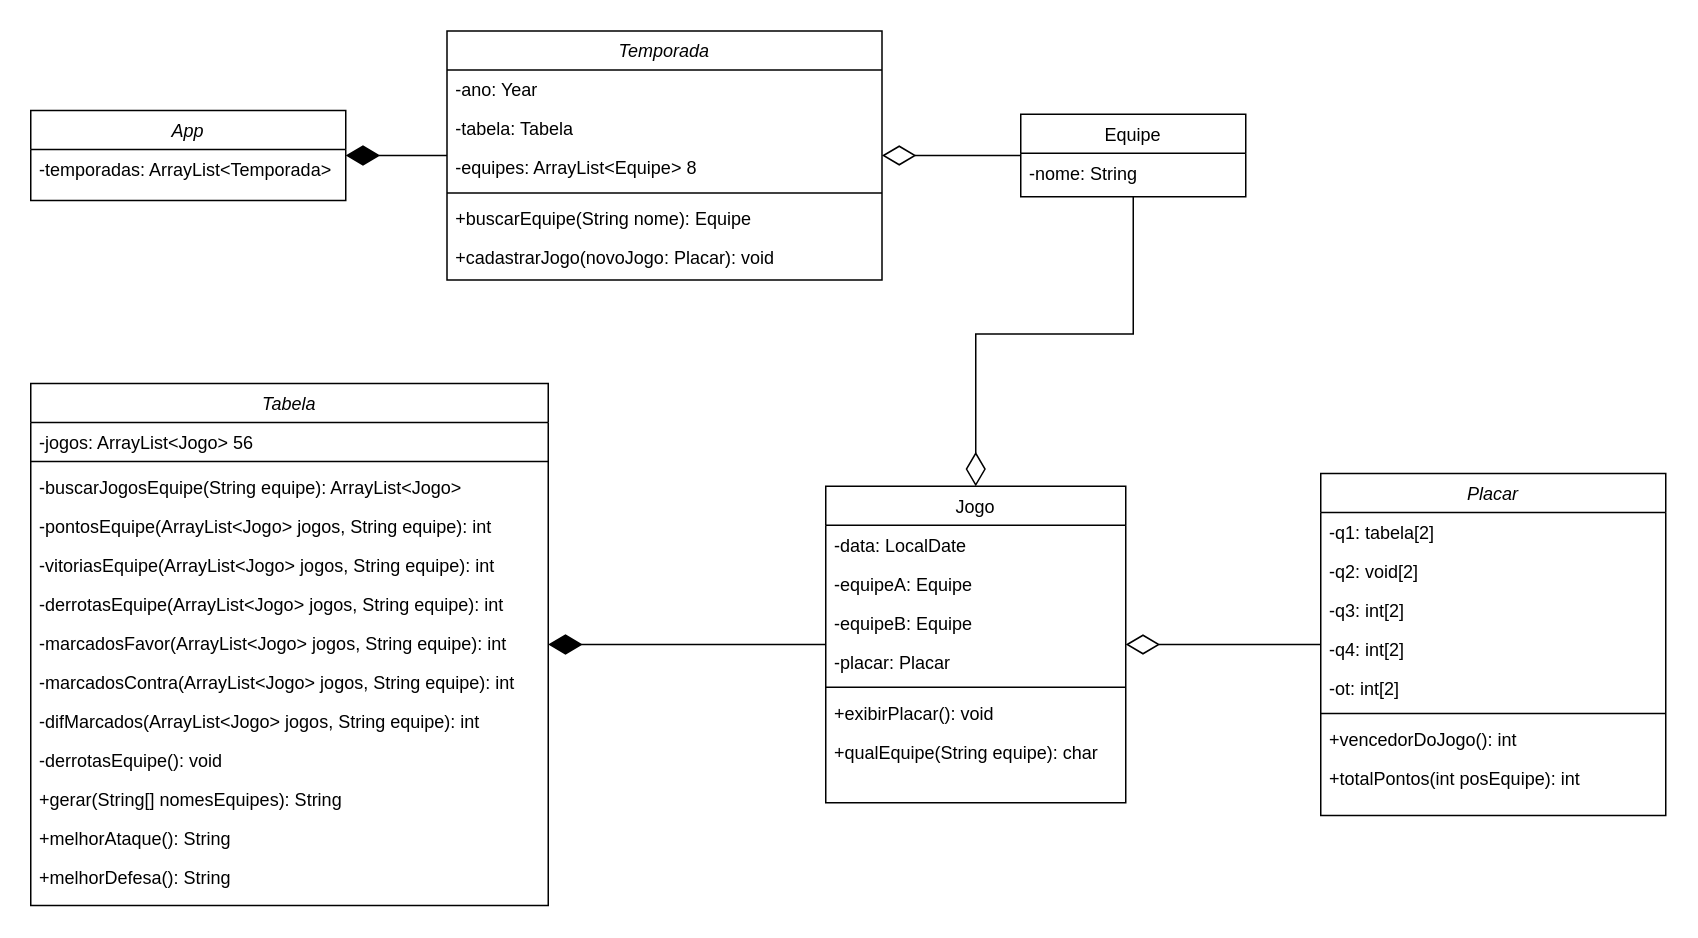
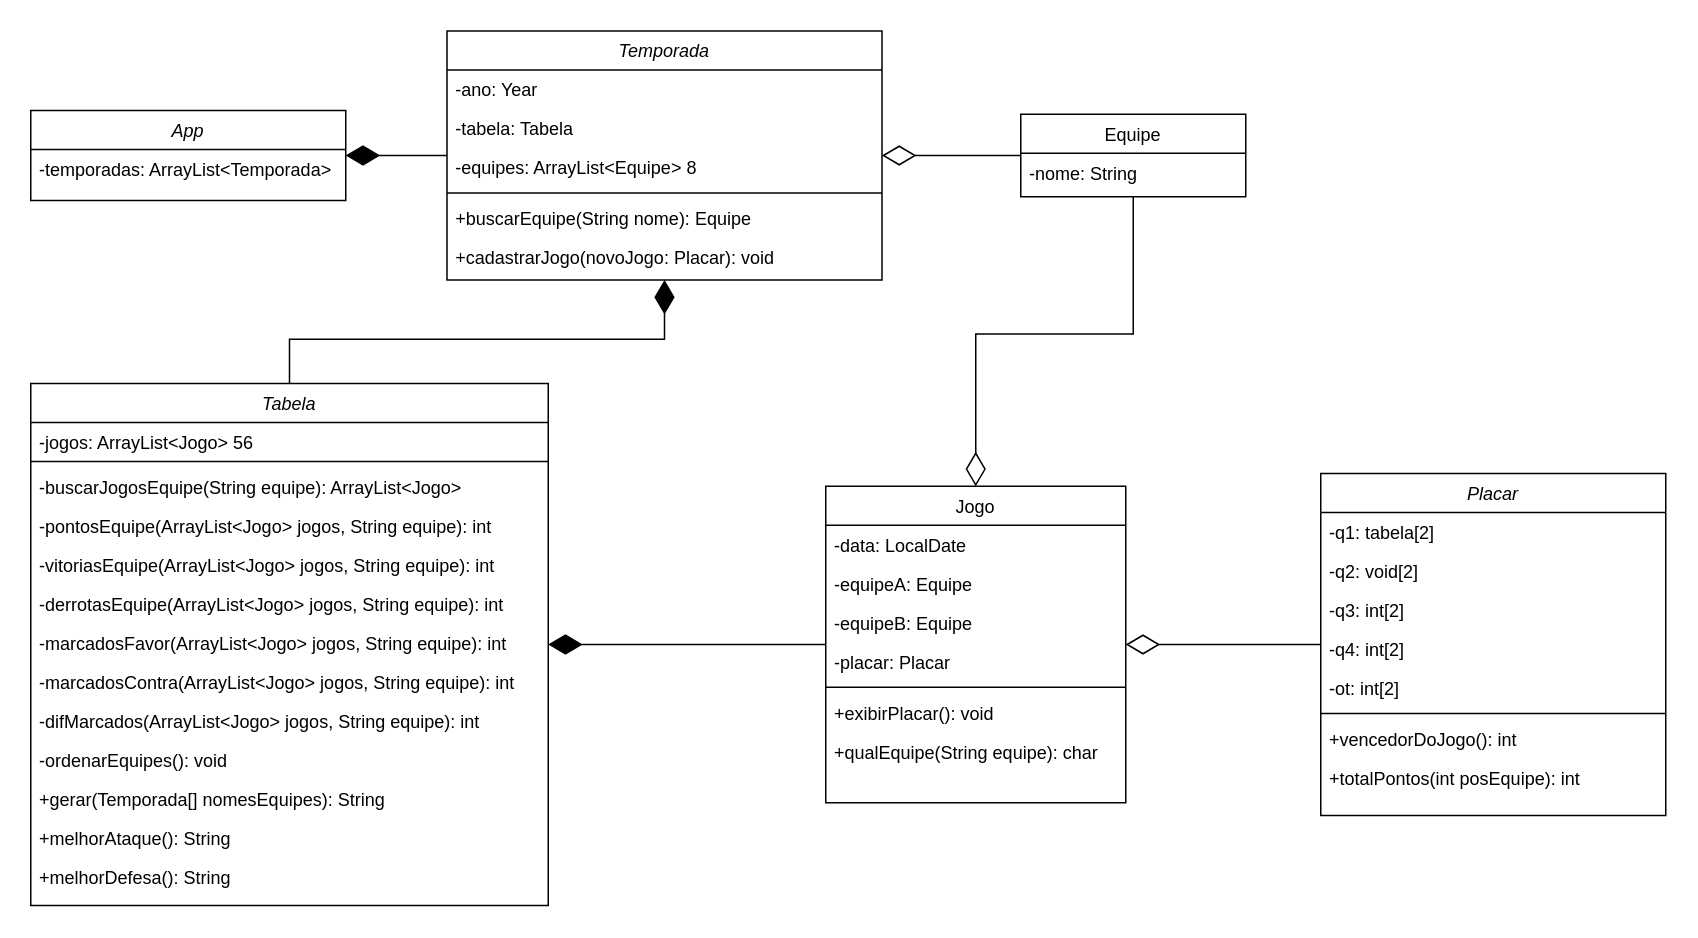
none -> (468, 339)
(146, 761) -> (146, 761)
(211, 800) -> (229, 800)
